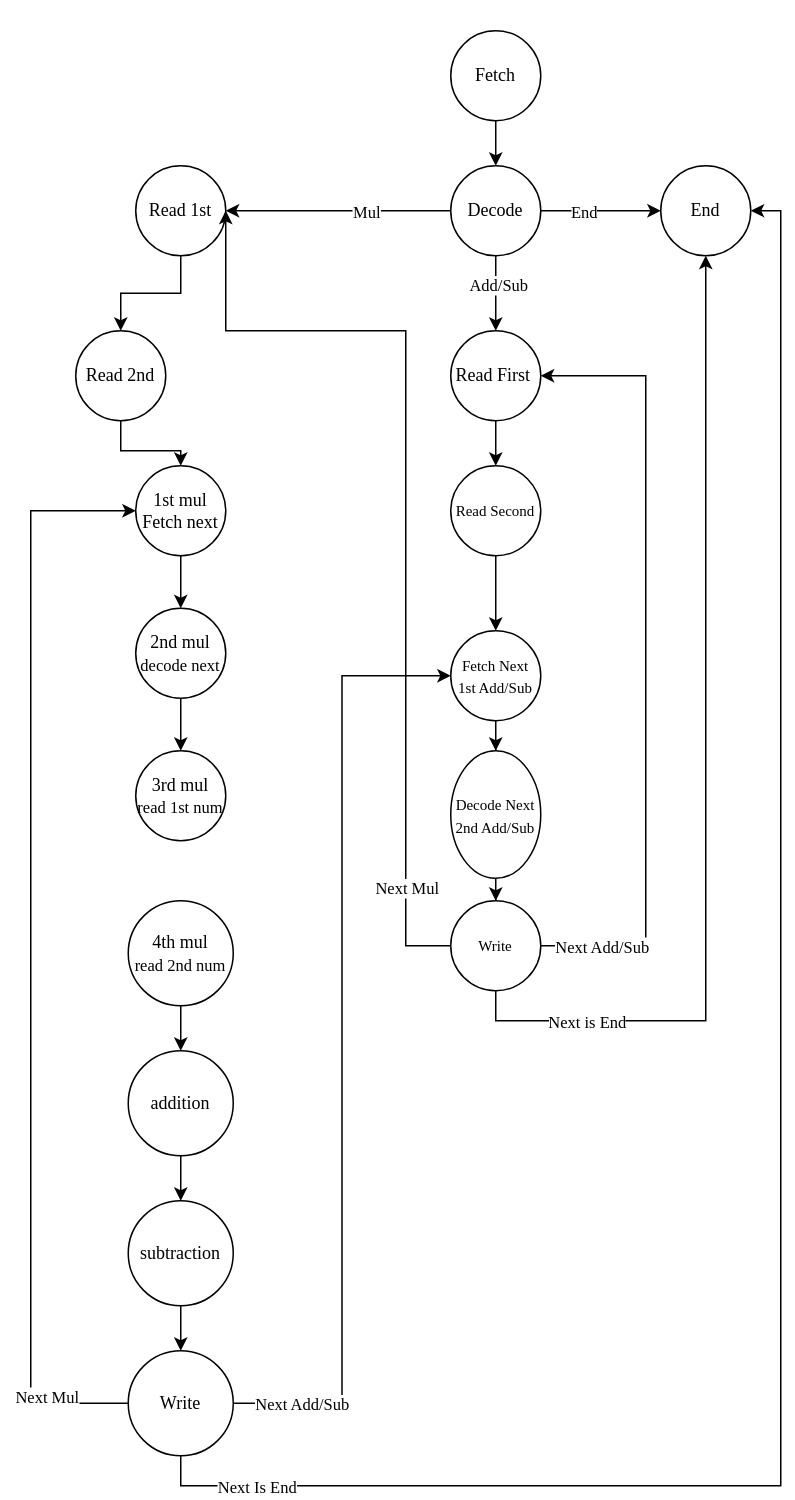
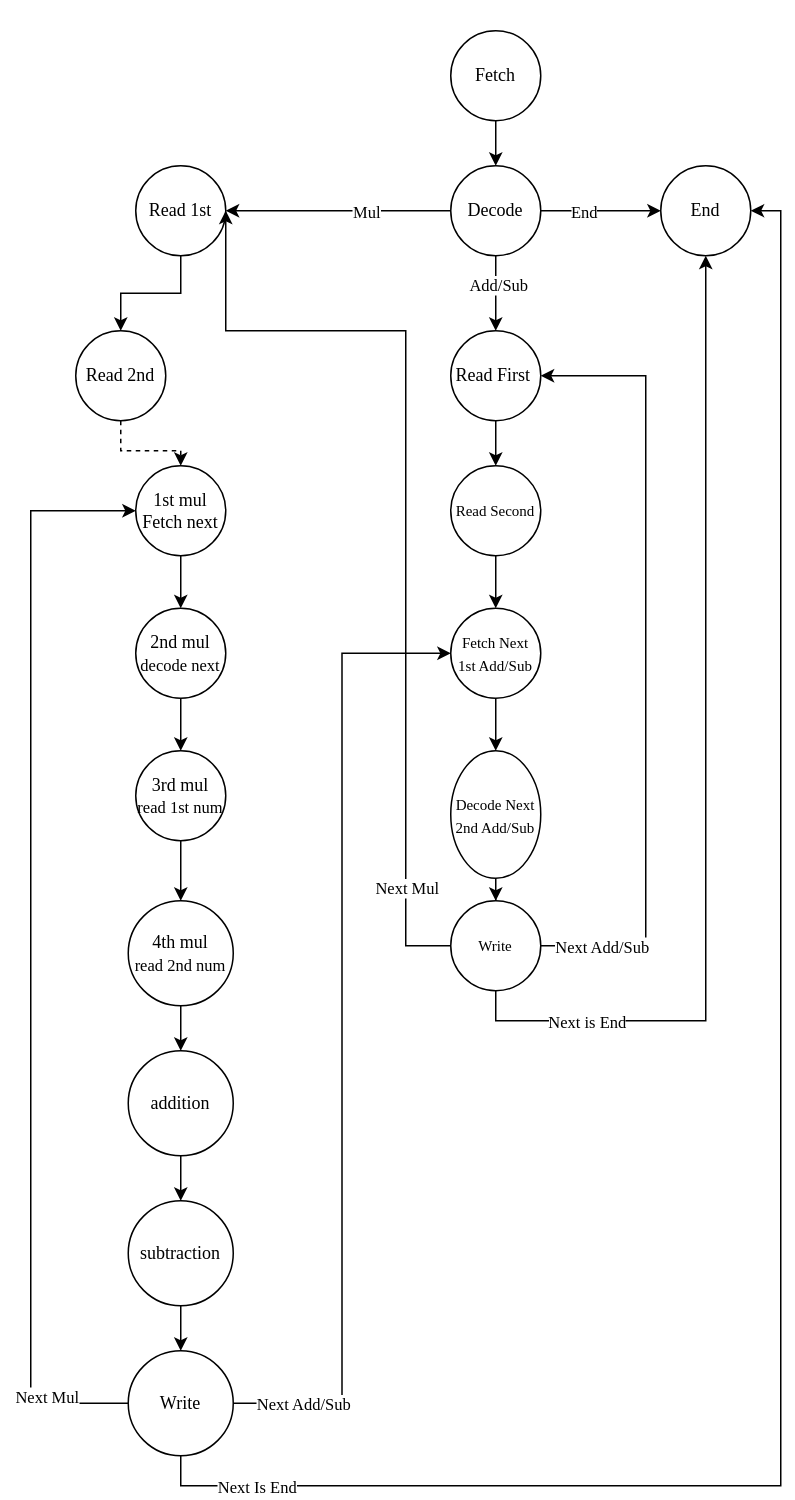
(138, 451) -> (138, 451)
(496, 676) -> (496, 653)
none -> (181, 866)
